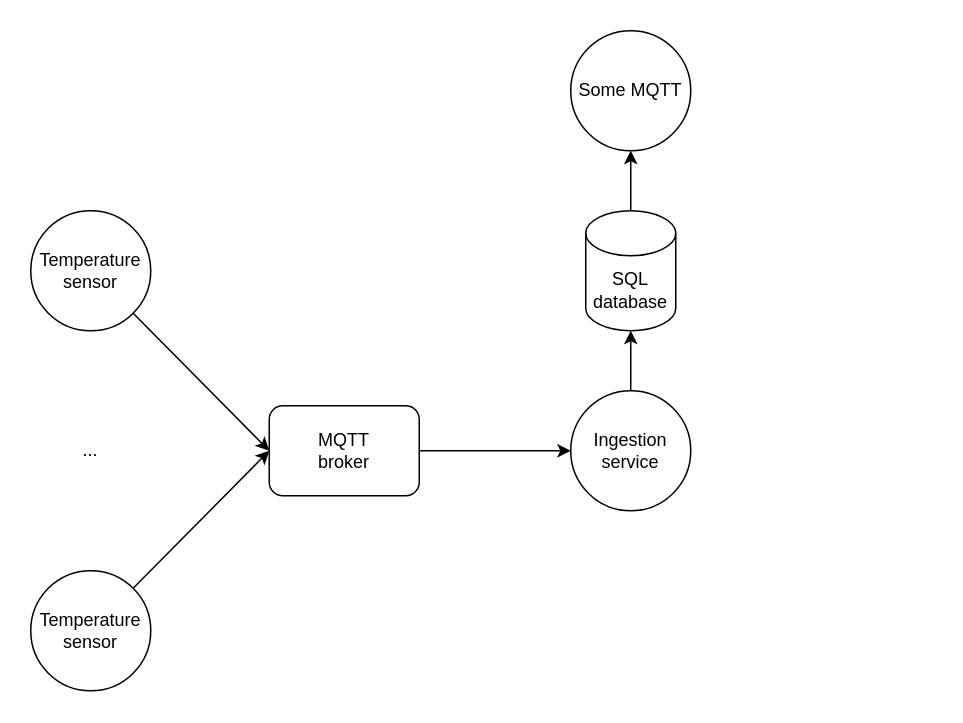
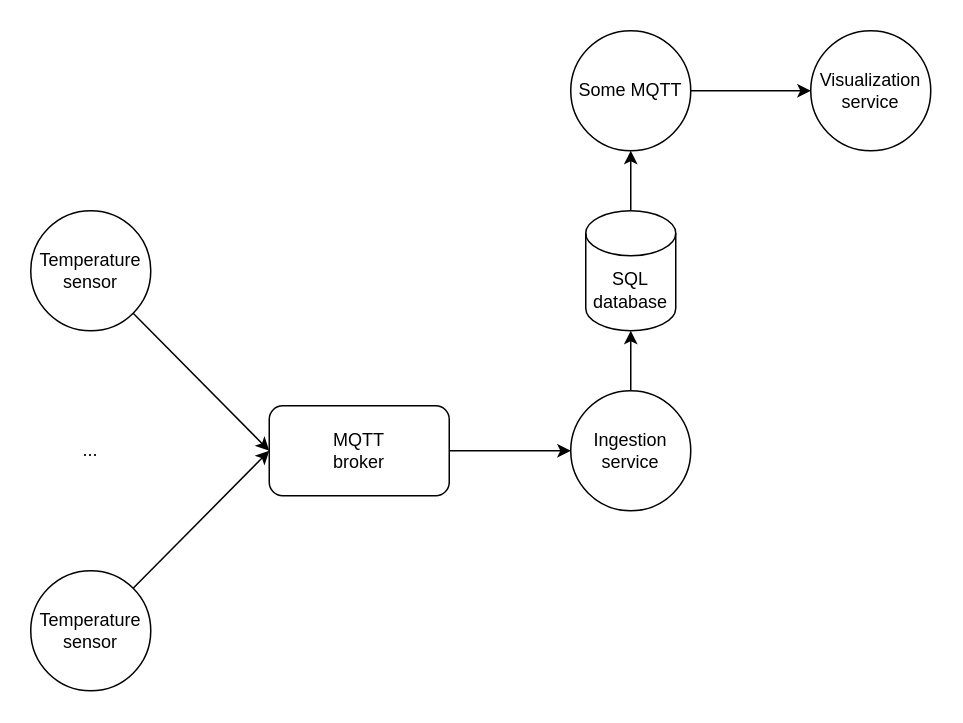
none -> (746, 91)
none -> (871, 91)
(344, 451) -> (359, 451)
